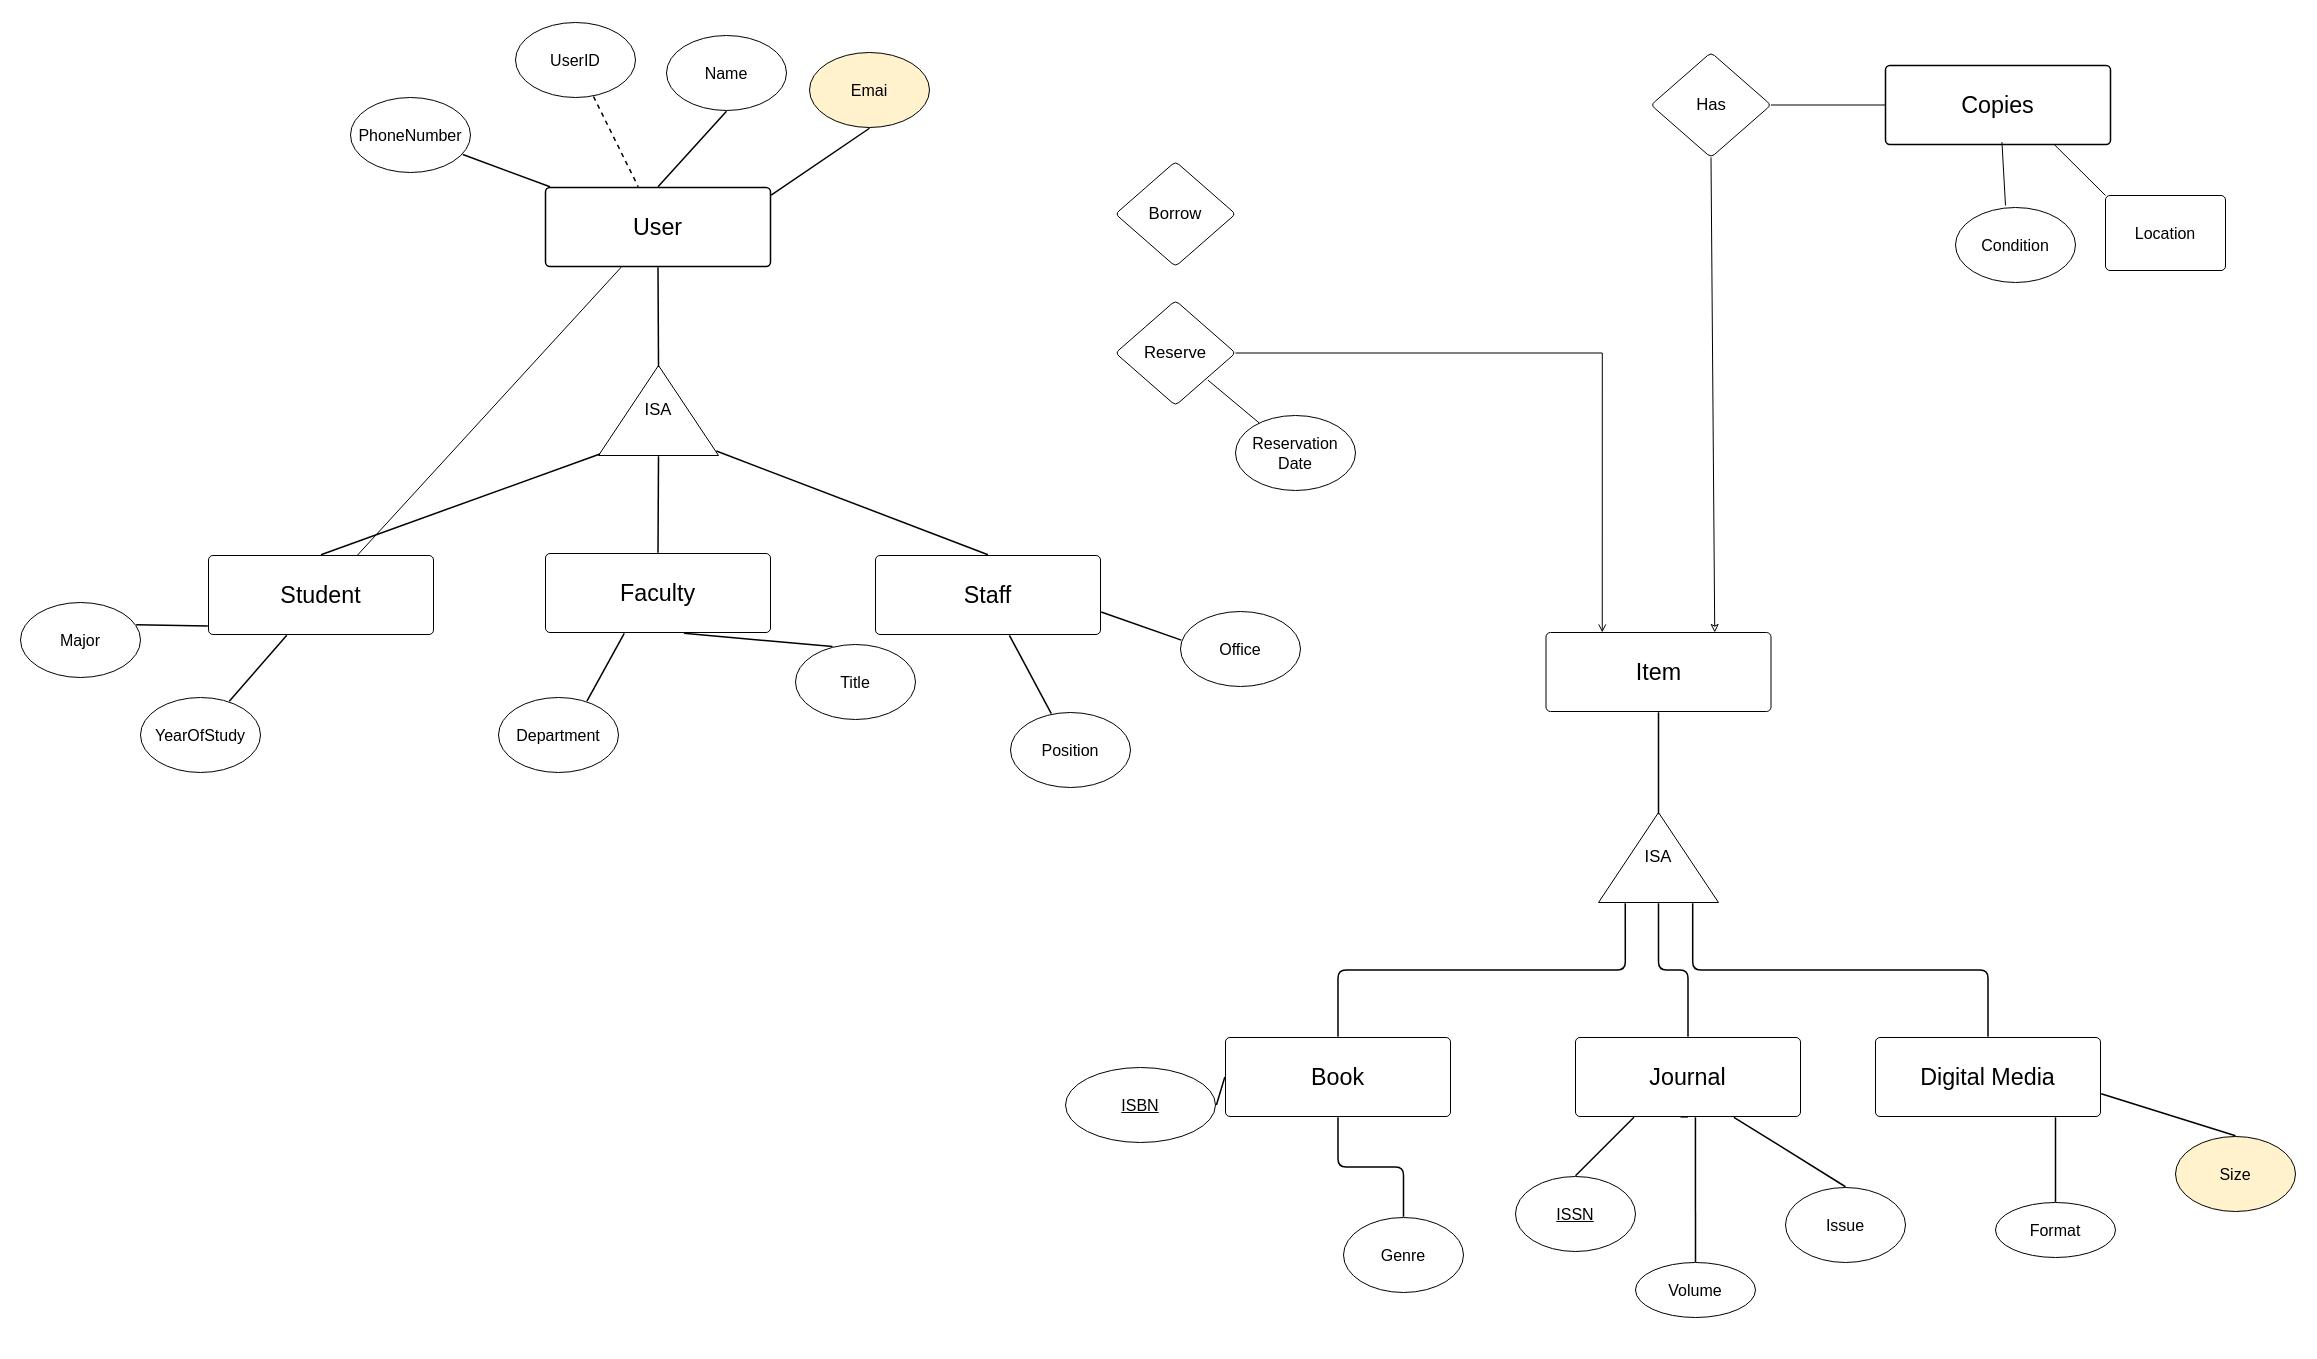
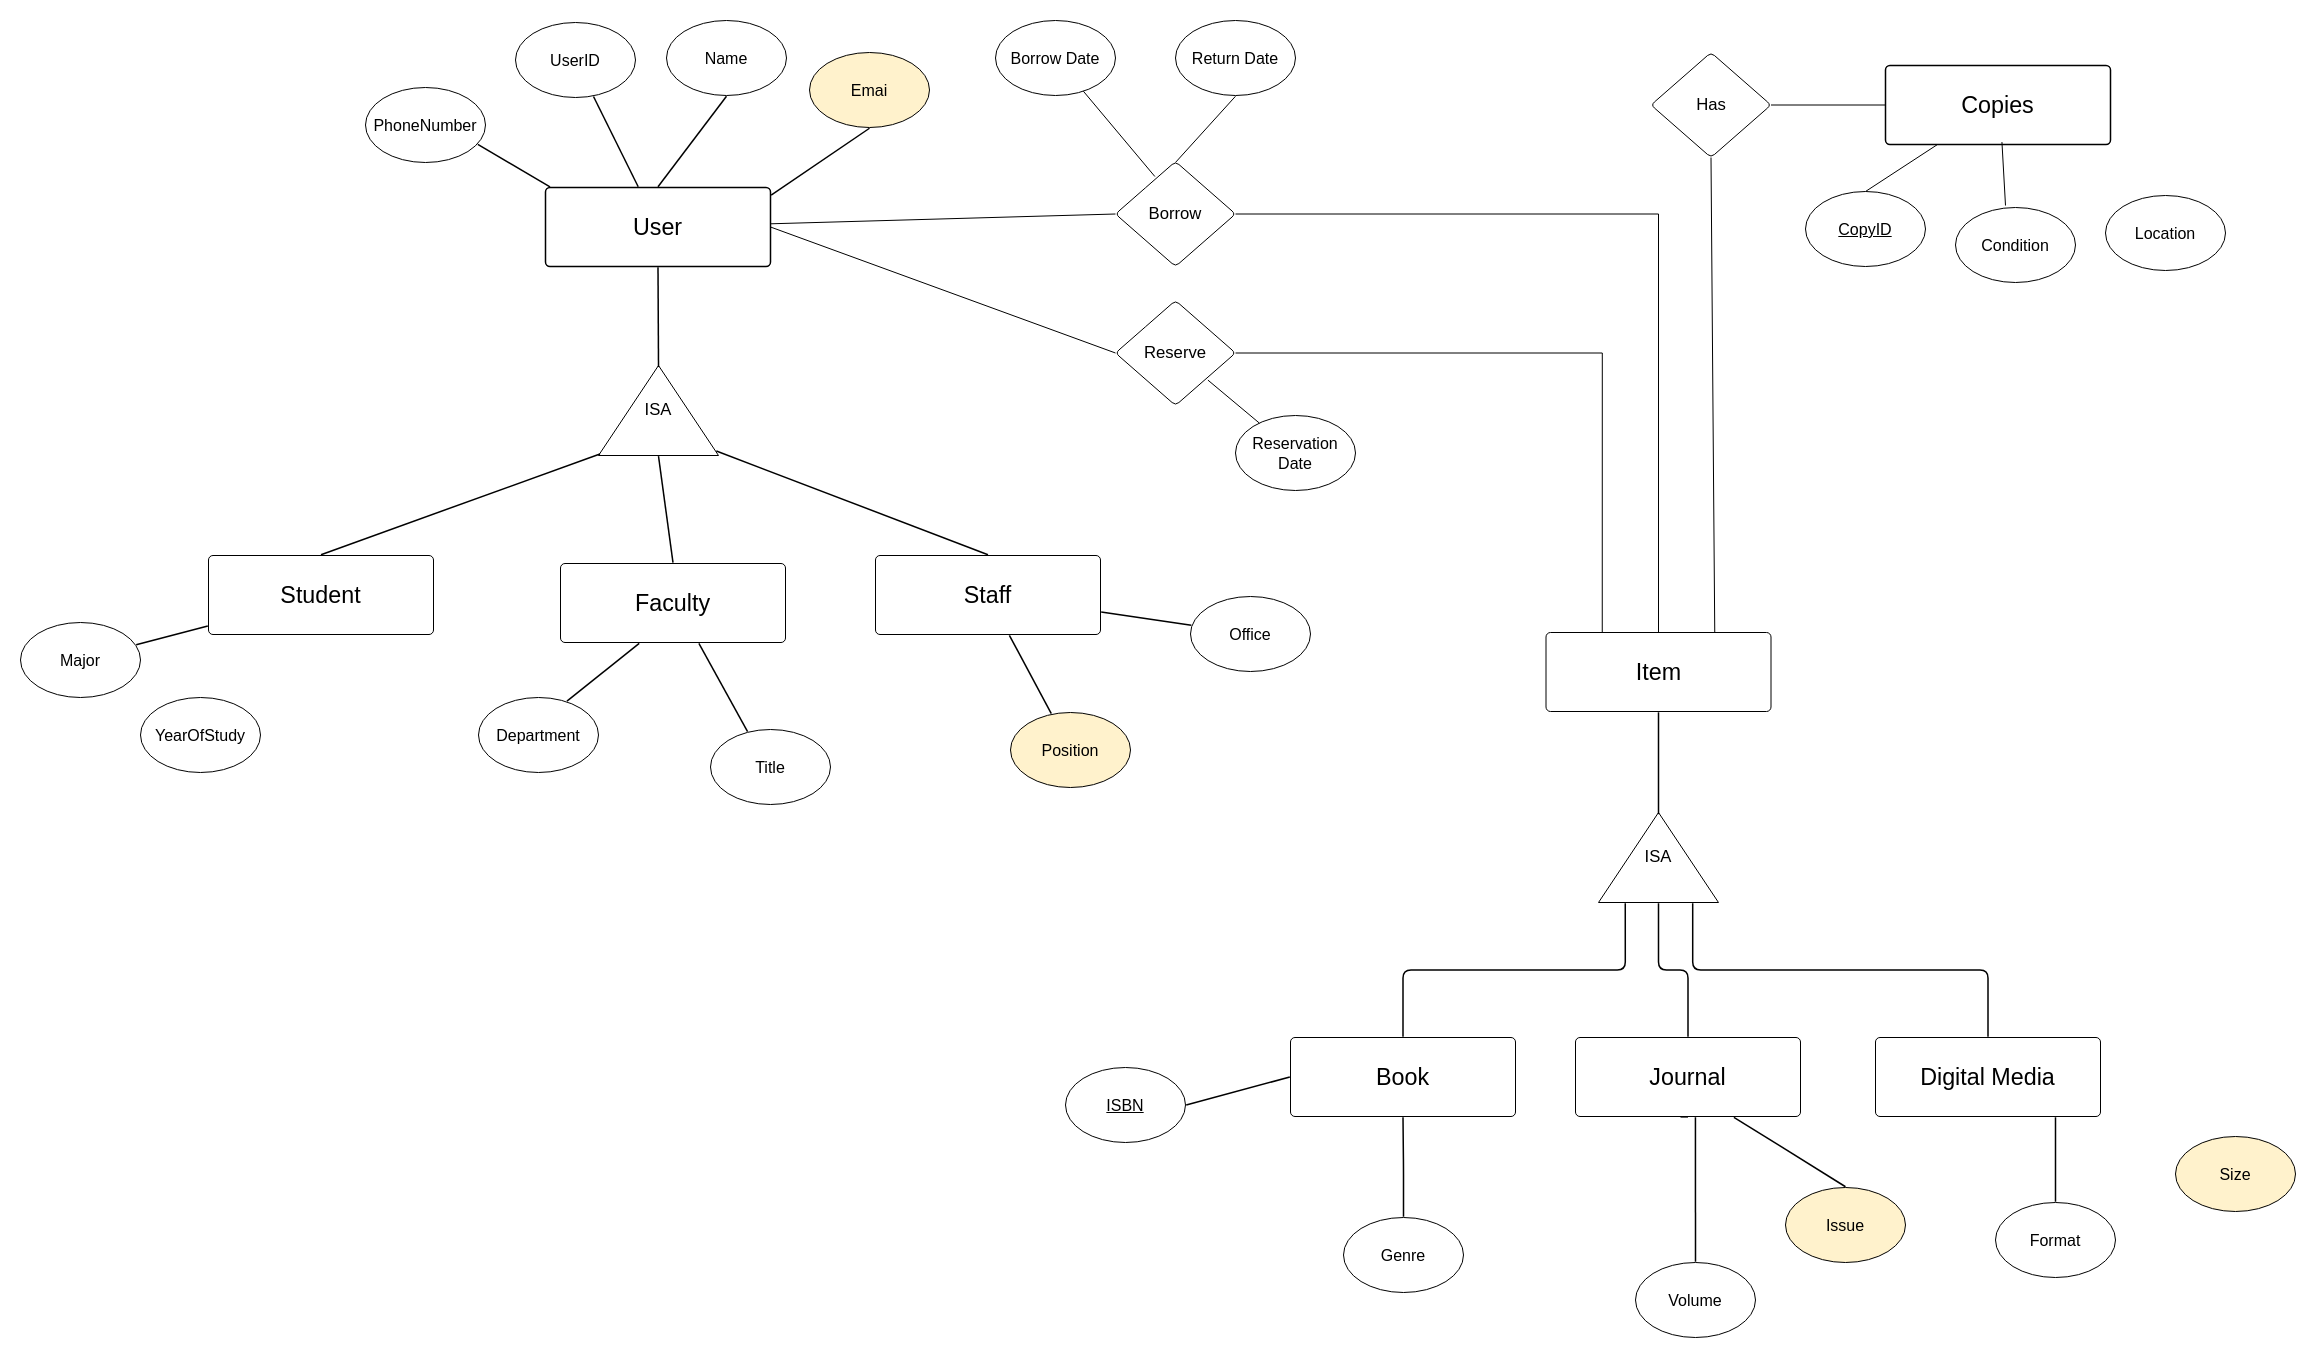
none -> (1056, 58)
none -> (1236, 58)
(727, 73) -> (727, 58)
none -> (1205, 130)
none -> (1119, 133)
(411, 135) -> (426, 125)
(616, 143) -> (616, 143)
none -> (1902, 168)
(2080, 170) -> none
none -> (1656, 214)
none -> (1866, 229)
(2166, 233) -> (2166, 233)
none -> (943, 290)
(489, 411) -> (943, 219)
(658, 593) -> (673, 603)
(1715, 624) -> (1715, 626)
(1602, 627) -> (1602, 628)
(81, 640) -> (81, 660)
(1241, 649) -> (1251, 634)
(258, 669) -> none
(1659, 672) -> (1659, 672)
(856, 682) -> (771, 767)
(559, 735) -> (539, 735)
(1071, 750) -> (1071, 750)
(1338, 1077) -> (1403, 1077)
(1988, 1077) -> (1988, 1077)
(1141, 1105) -> (1126, 1105)
(2168, 1115) -> none
(1605, 1147) -> none
(1576, 1214) -> none
(1846, 1225) -> (1846, 1225)
(2056, 1230) -> (2056, 1240)
(1696, 1290) -> (1696, 1300)
